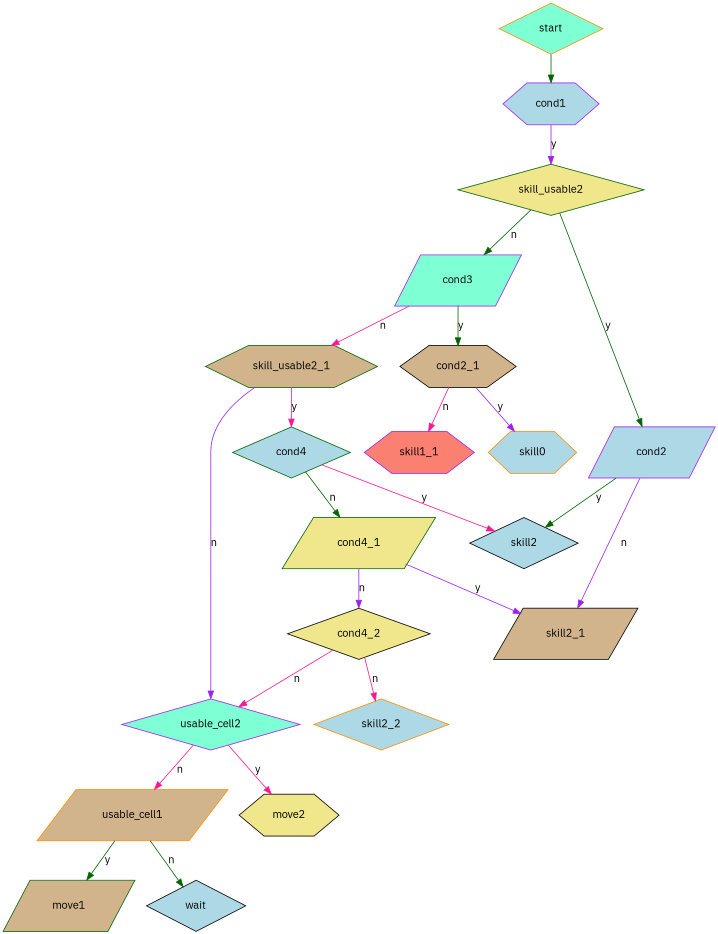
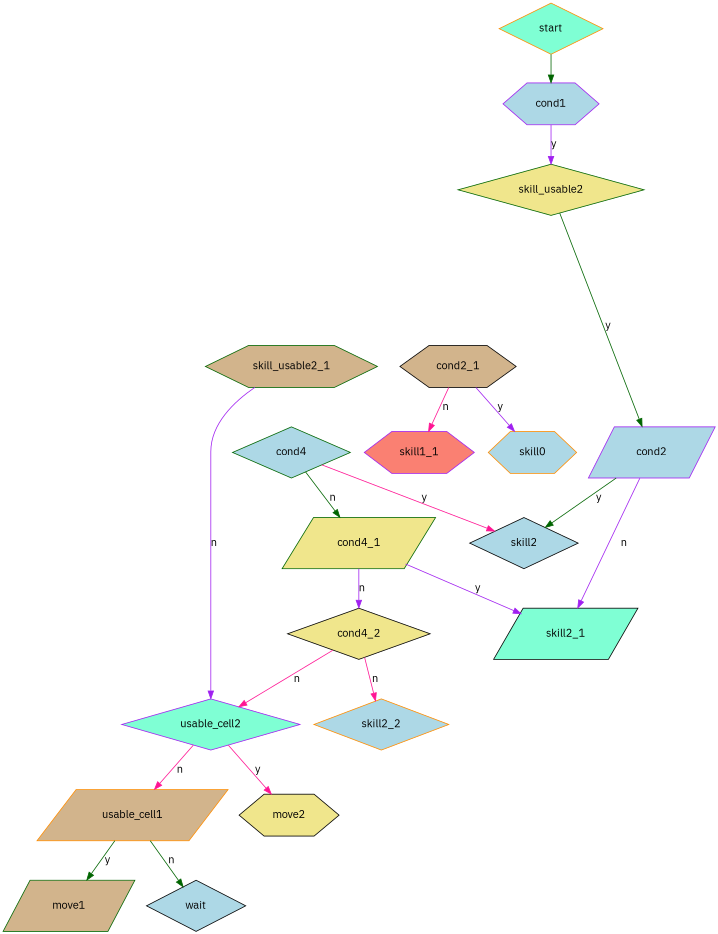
(458, 280) -> none
(291, 403) -> none
(566, 634) -> (566, 634)
